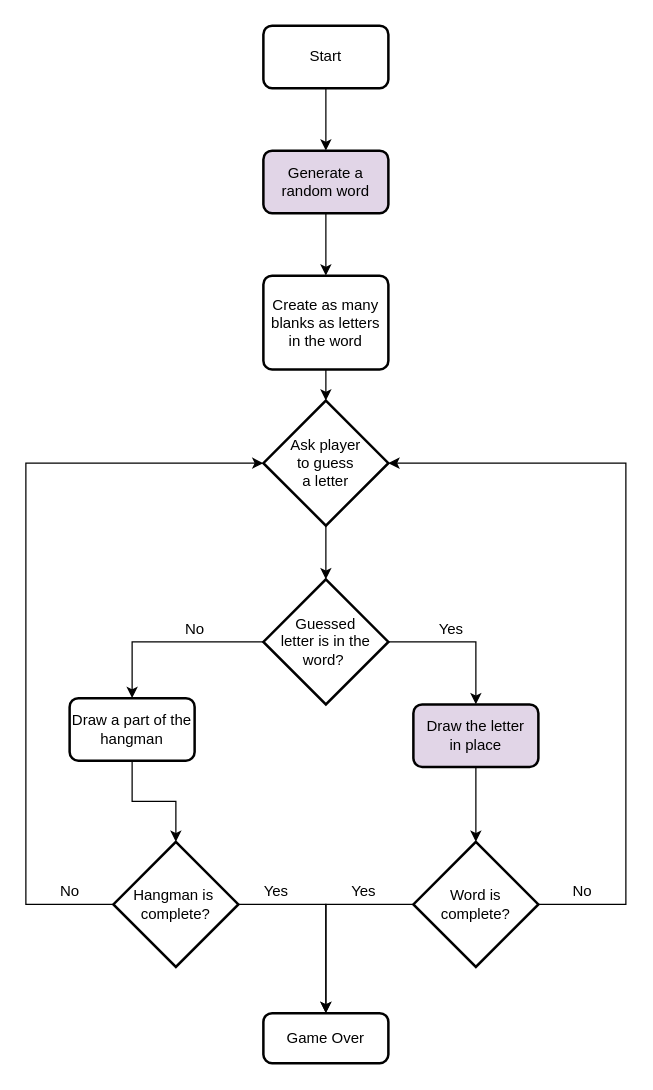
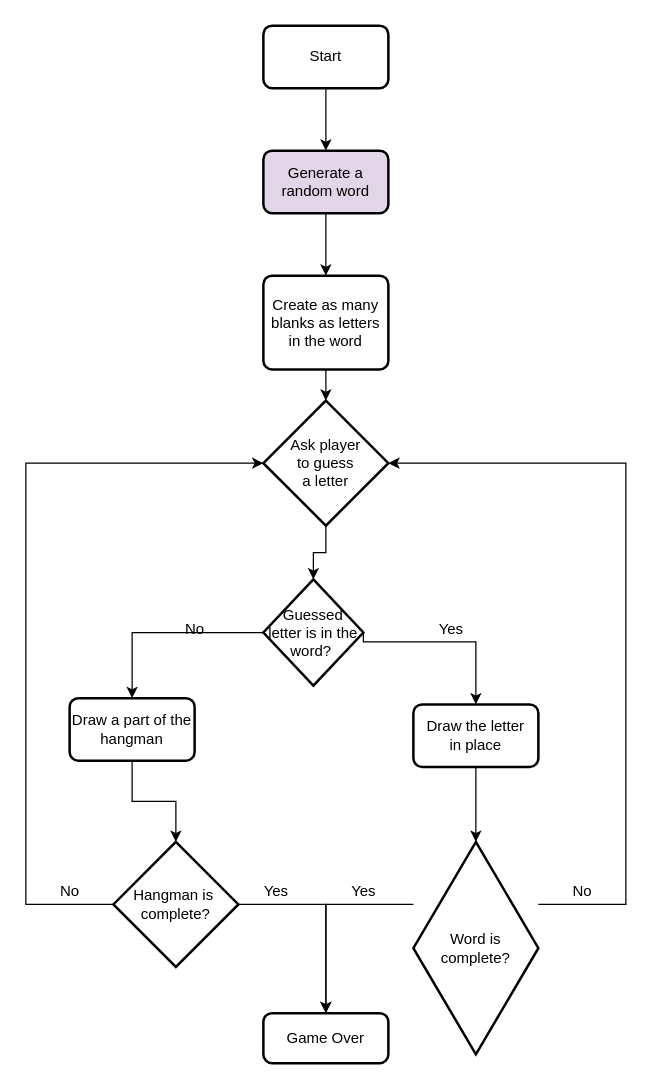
(326, 642) -> (313, 633)
(476, 736) -> (476, 736)
(476, 904) -> (476, 948)
